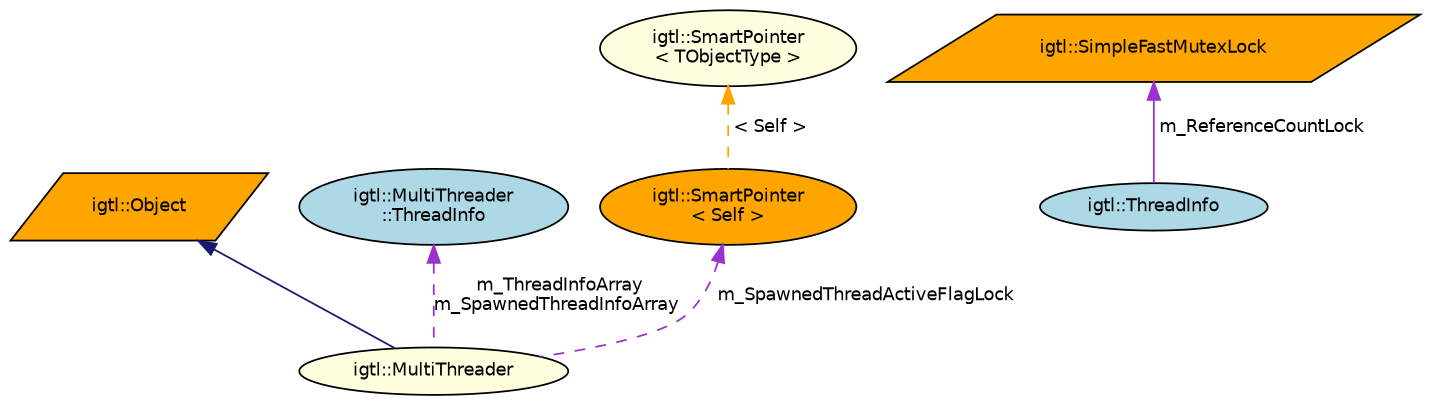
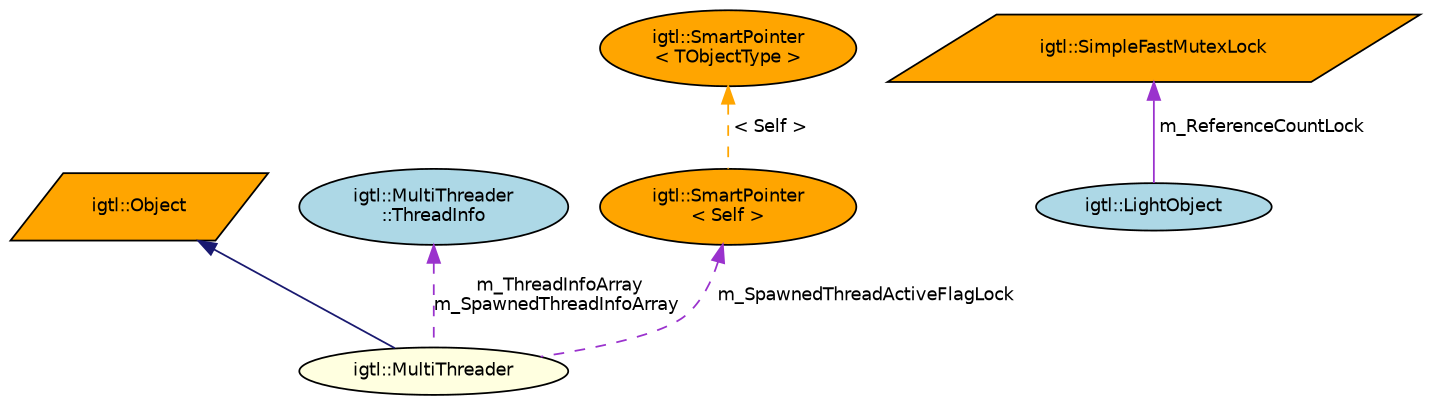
(728, 48) -> (728, 48)
(1154, 207) -> (1154, 207)
